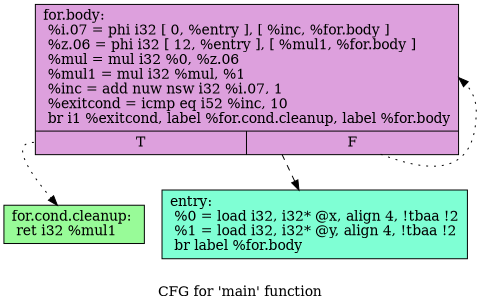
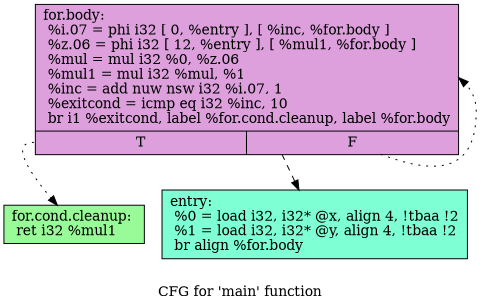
(166, 104) -> (166, 104)
(237, 246) -> (237, 246)
